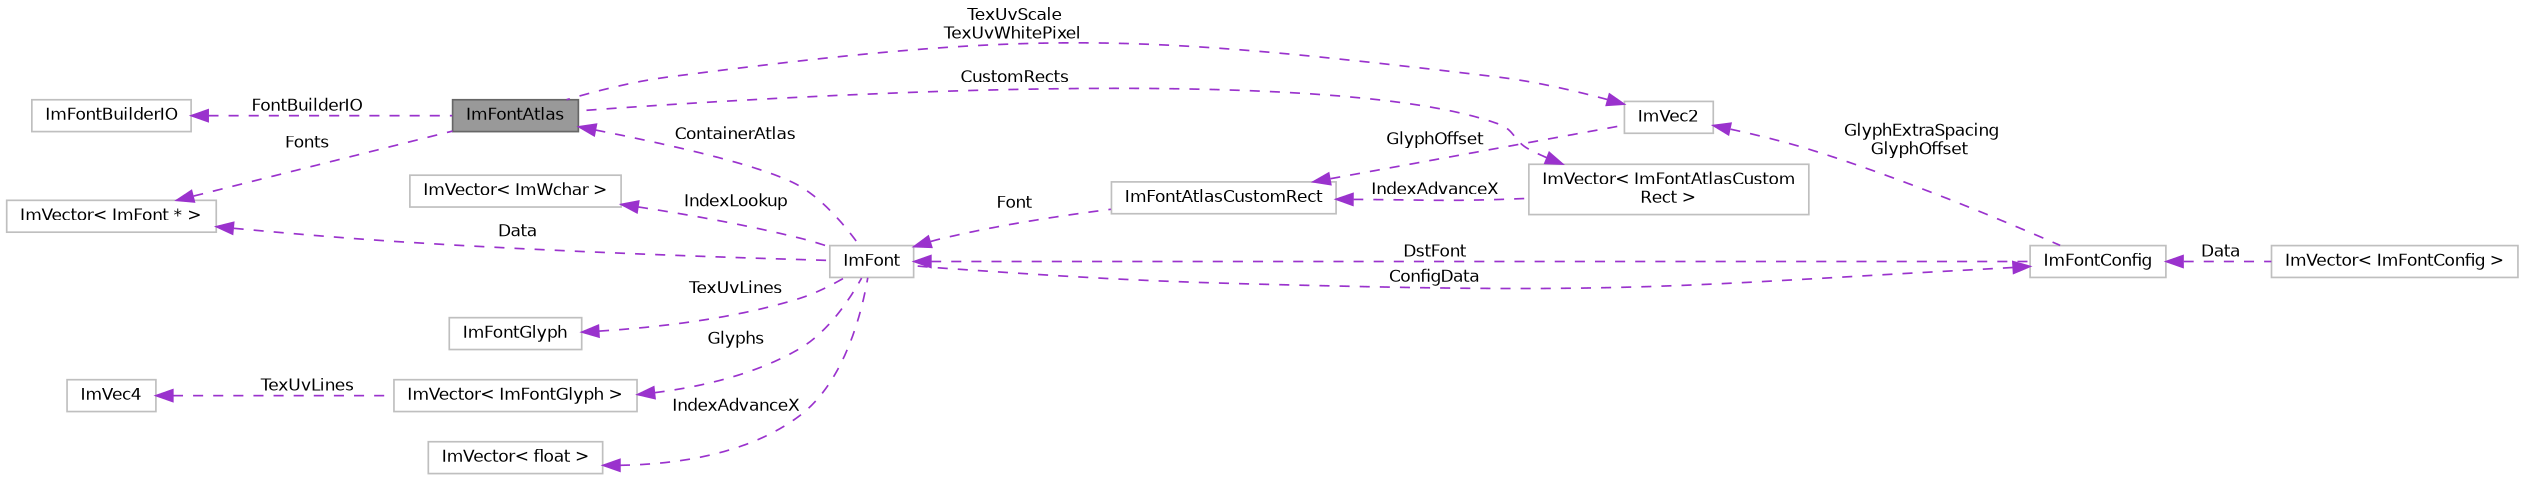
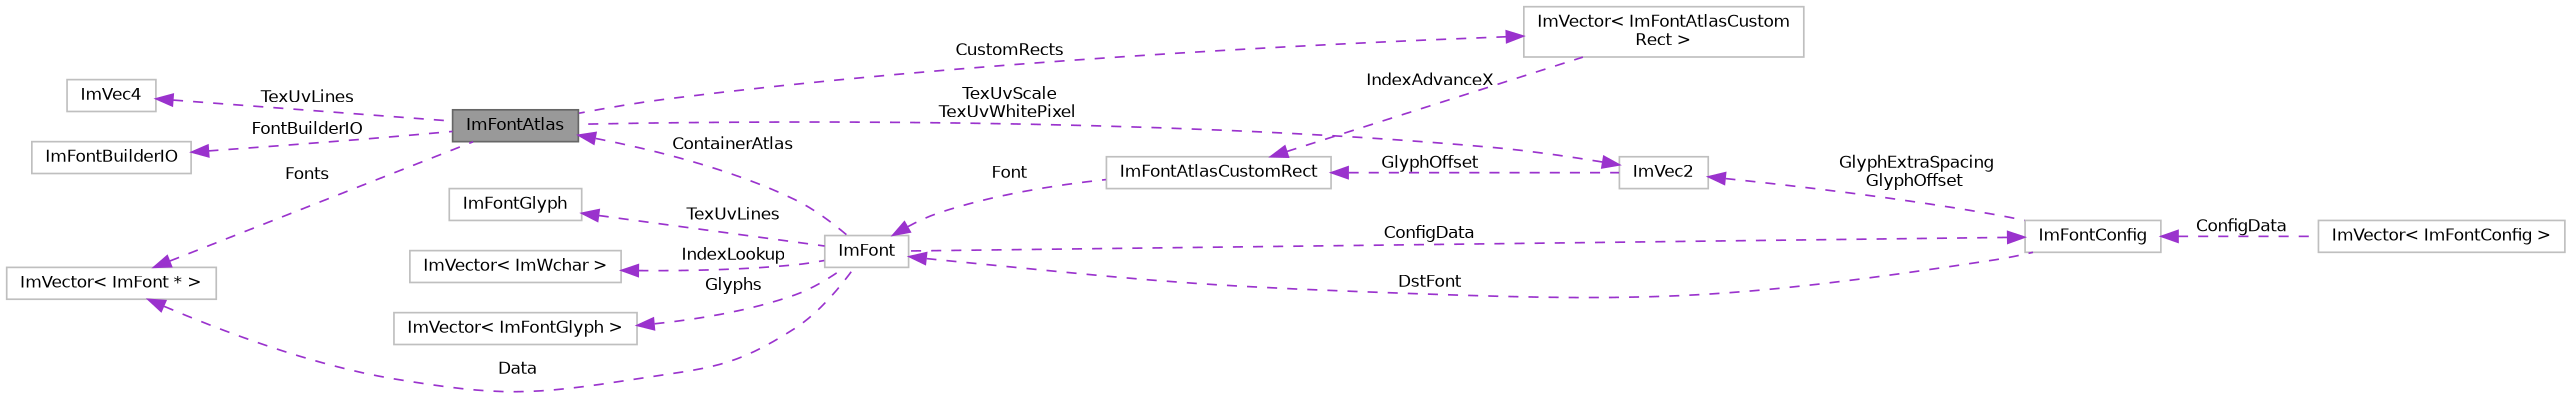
(2219, 252) -> (2240, 227)
(283, 396) -> (313, 111)
(515, 458) -> none
